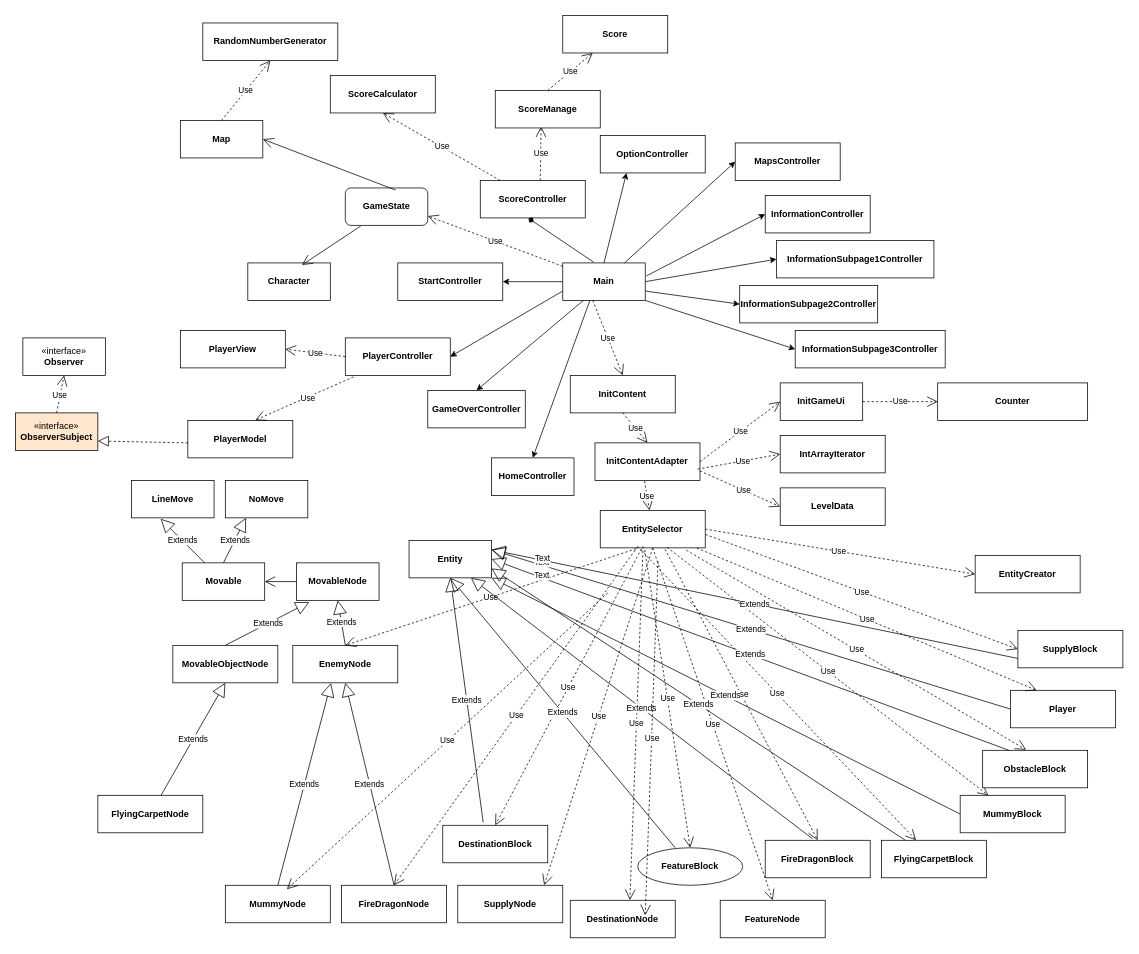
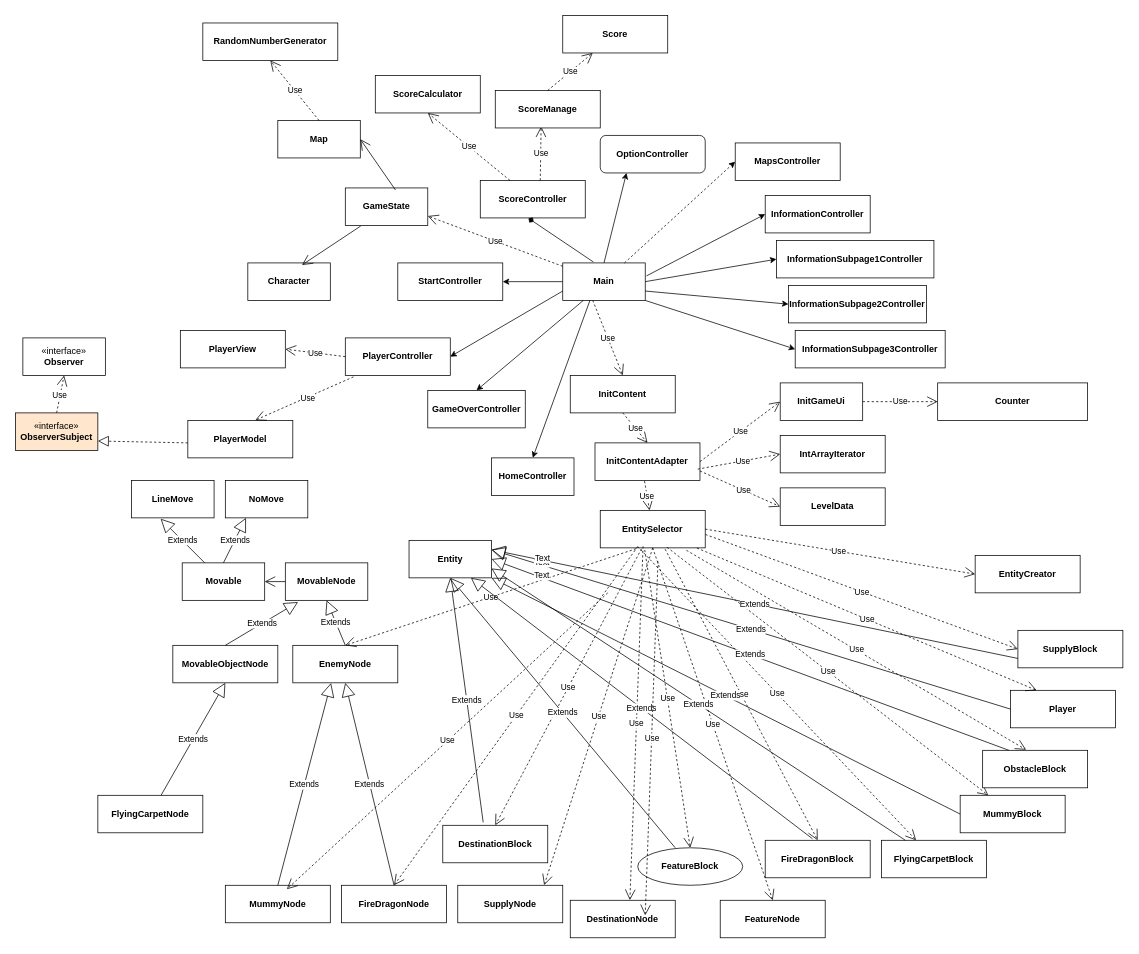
(383, 94) -> (428, 94)
(222, 139) -> (319, 139)
(653, 154) -> (653, 154)
(387, 207) -> (387, 207)
(678, 214) -> (678, 214)
(809, 304) -> (858, 304)
(338, 582) -> (327, 582)
